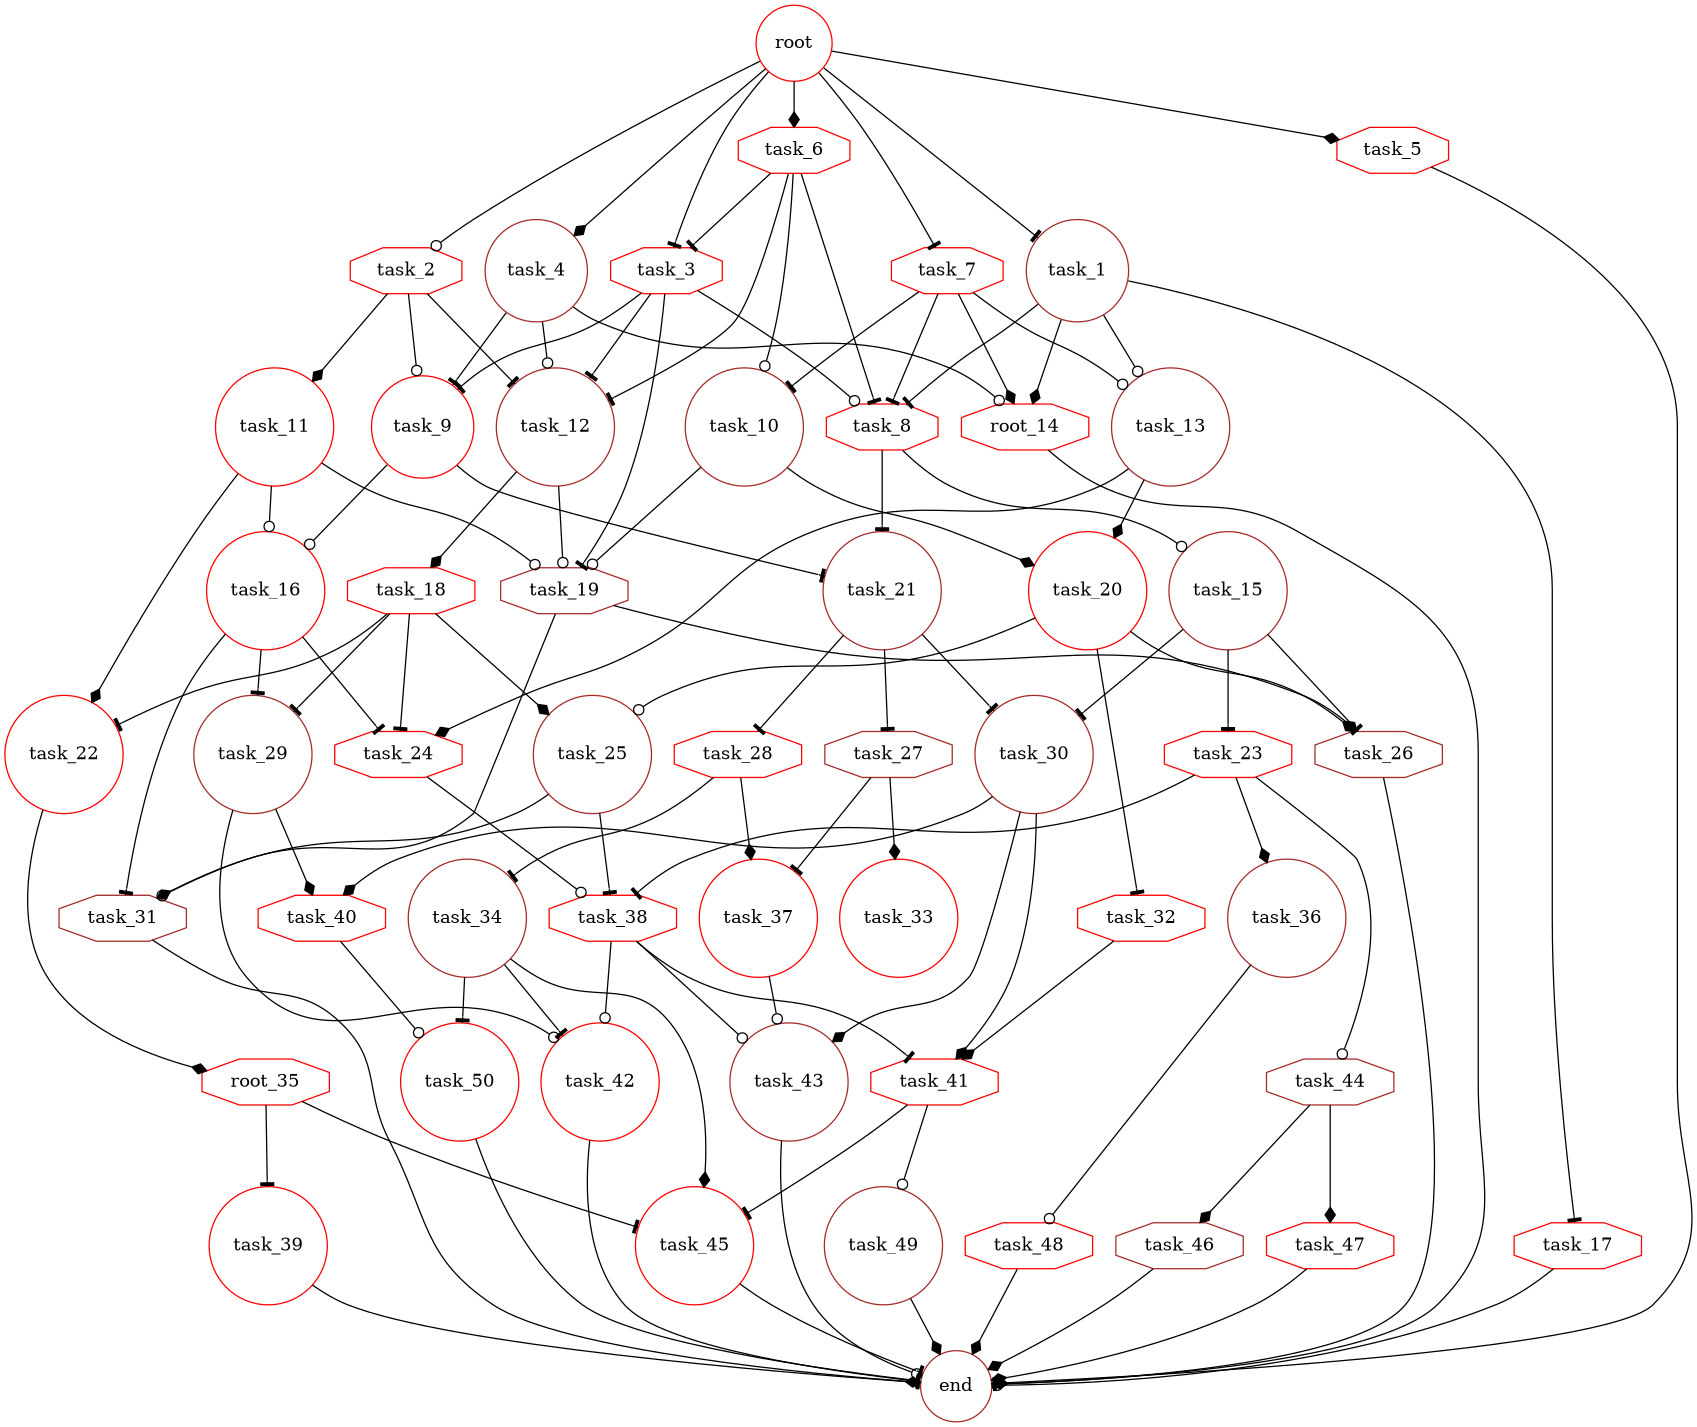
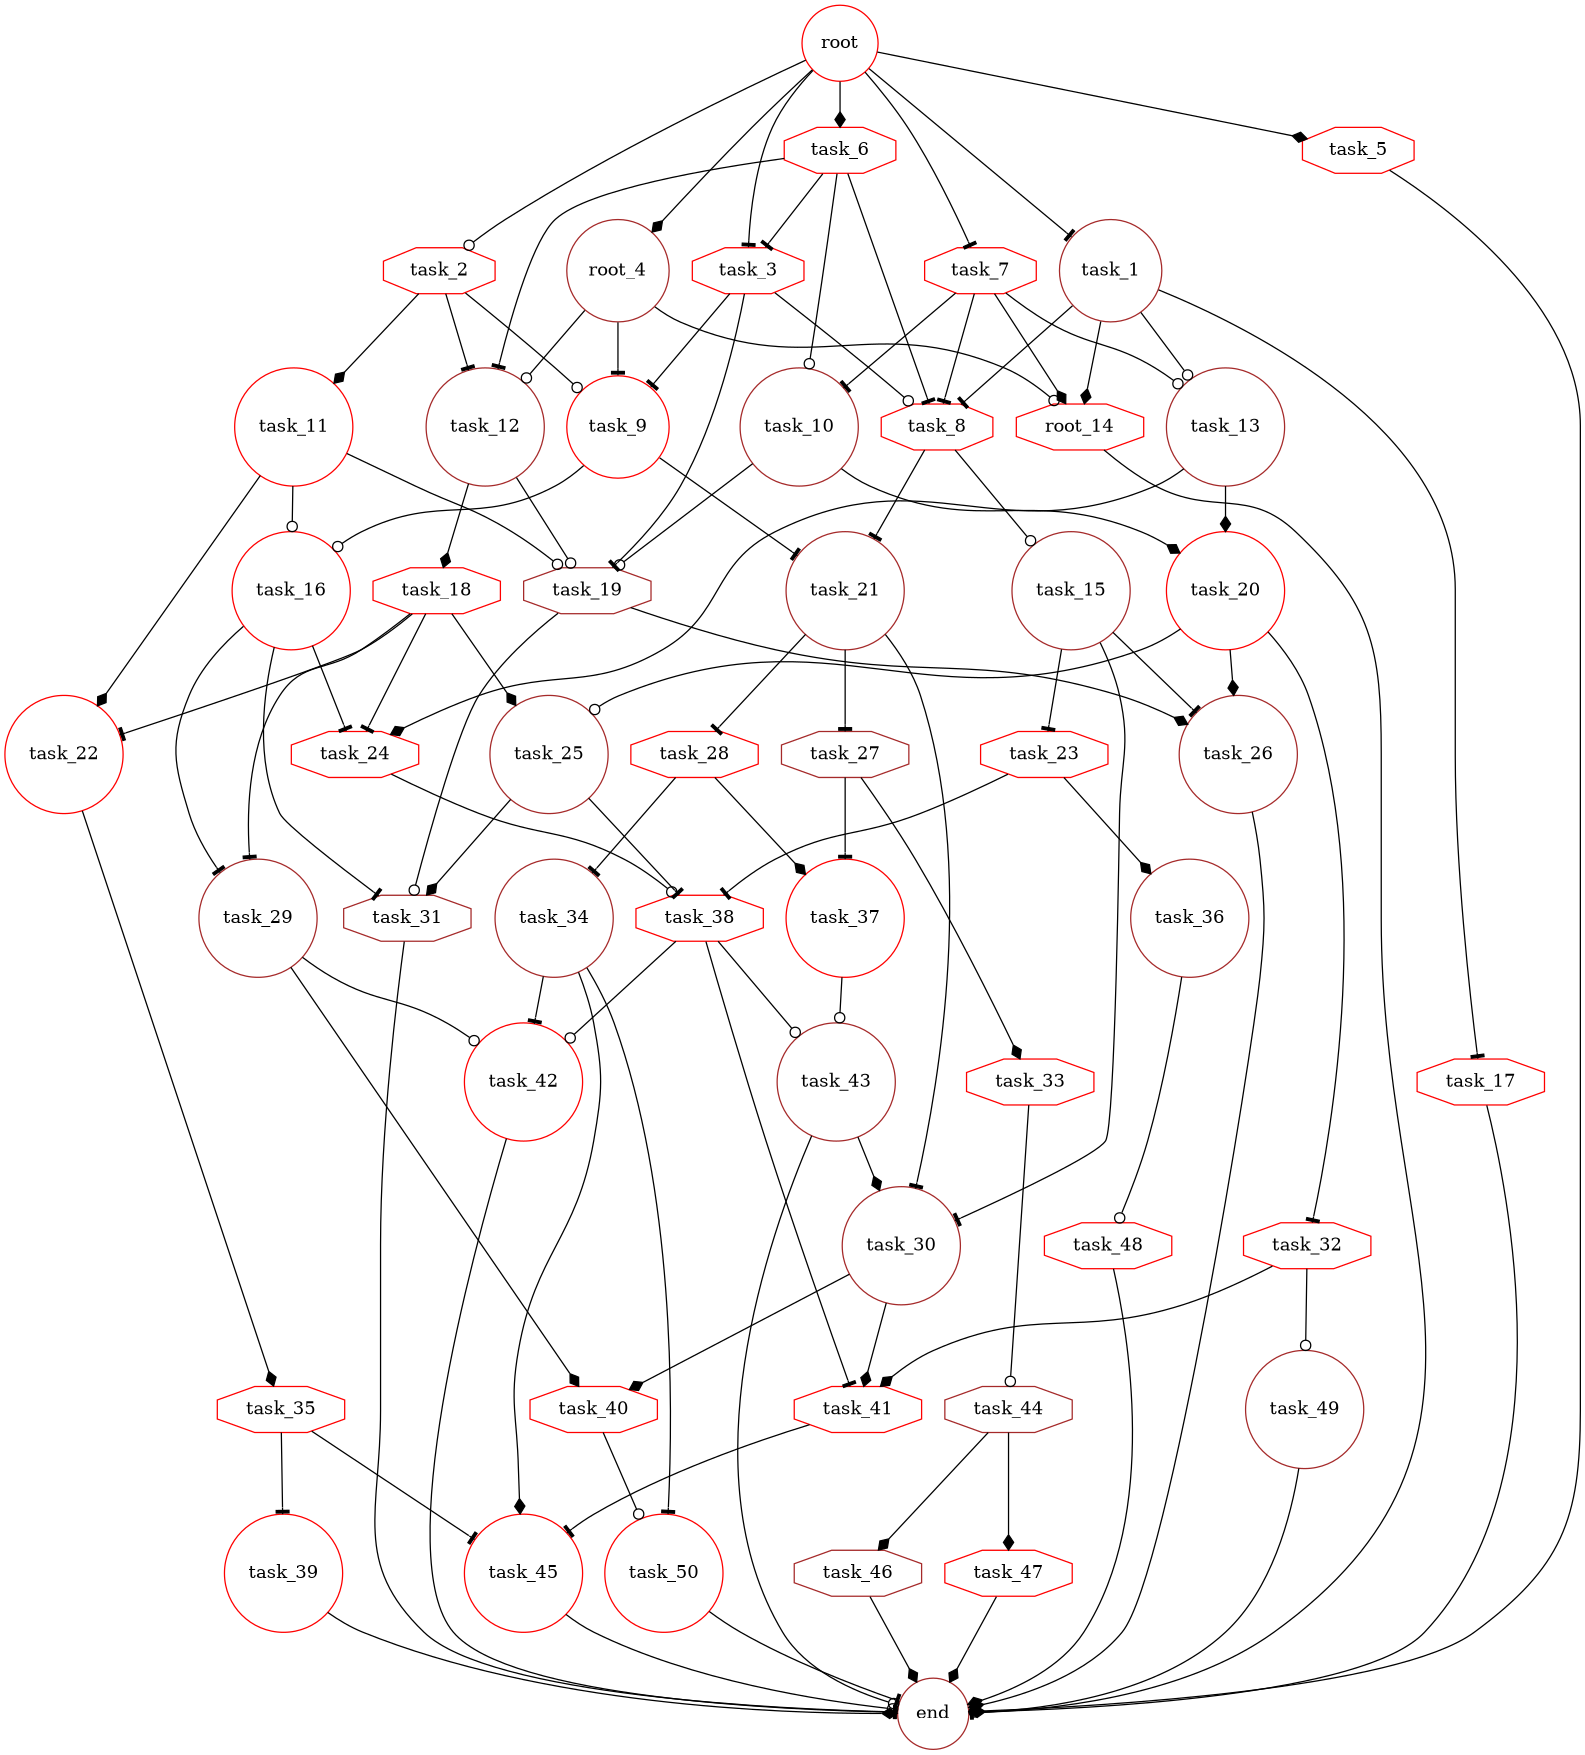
(536, 271) -> (618, 271)
(618, 339) -> none
(1379, 754) -> (1238, 754)
(1367, 890) -> (1020, 1240)
(899, 918) -> (1030, 1082)
(977, 961) -> (866, 1156)
(266, 1082) -> (281, 1409)
(916, 1142) -> (1306, 1304)
(825, 1333) -> (721, 1678)
